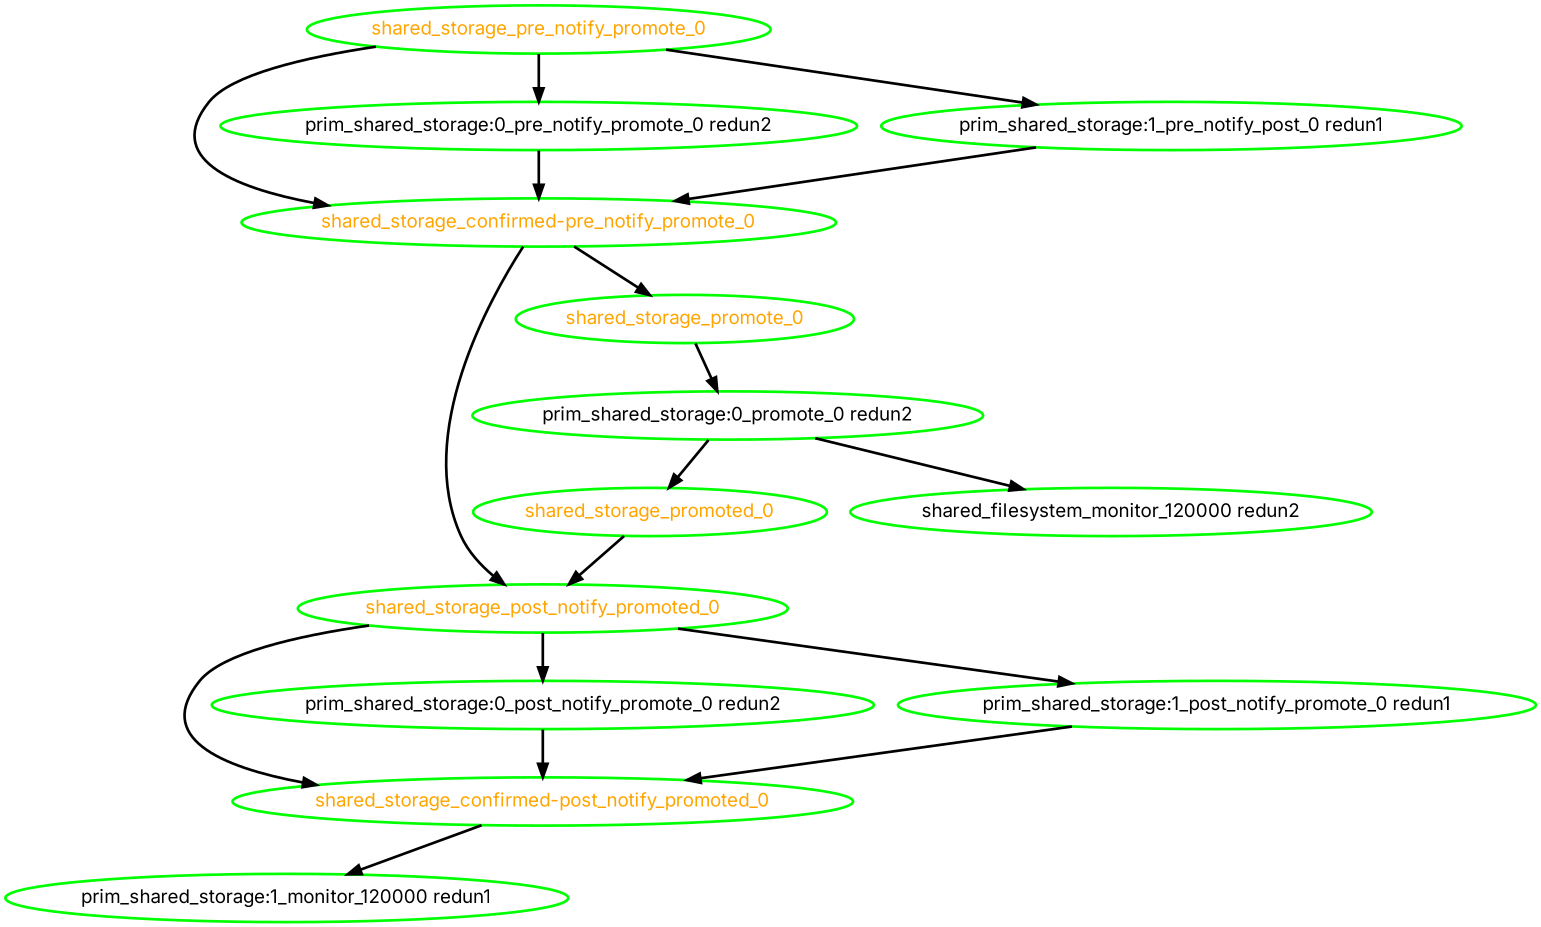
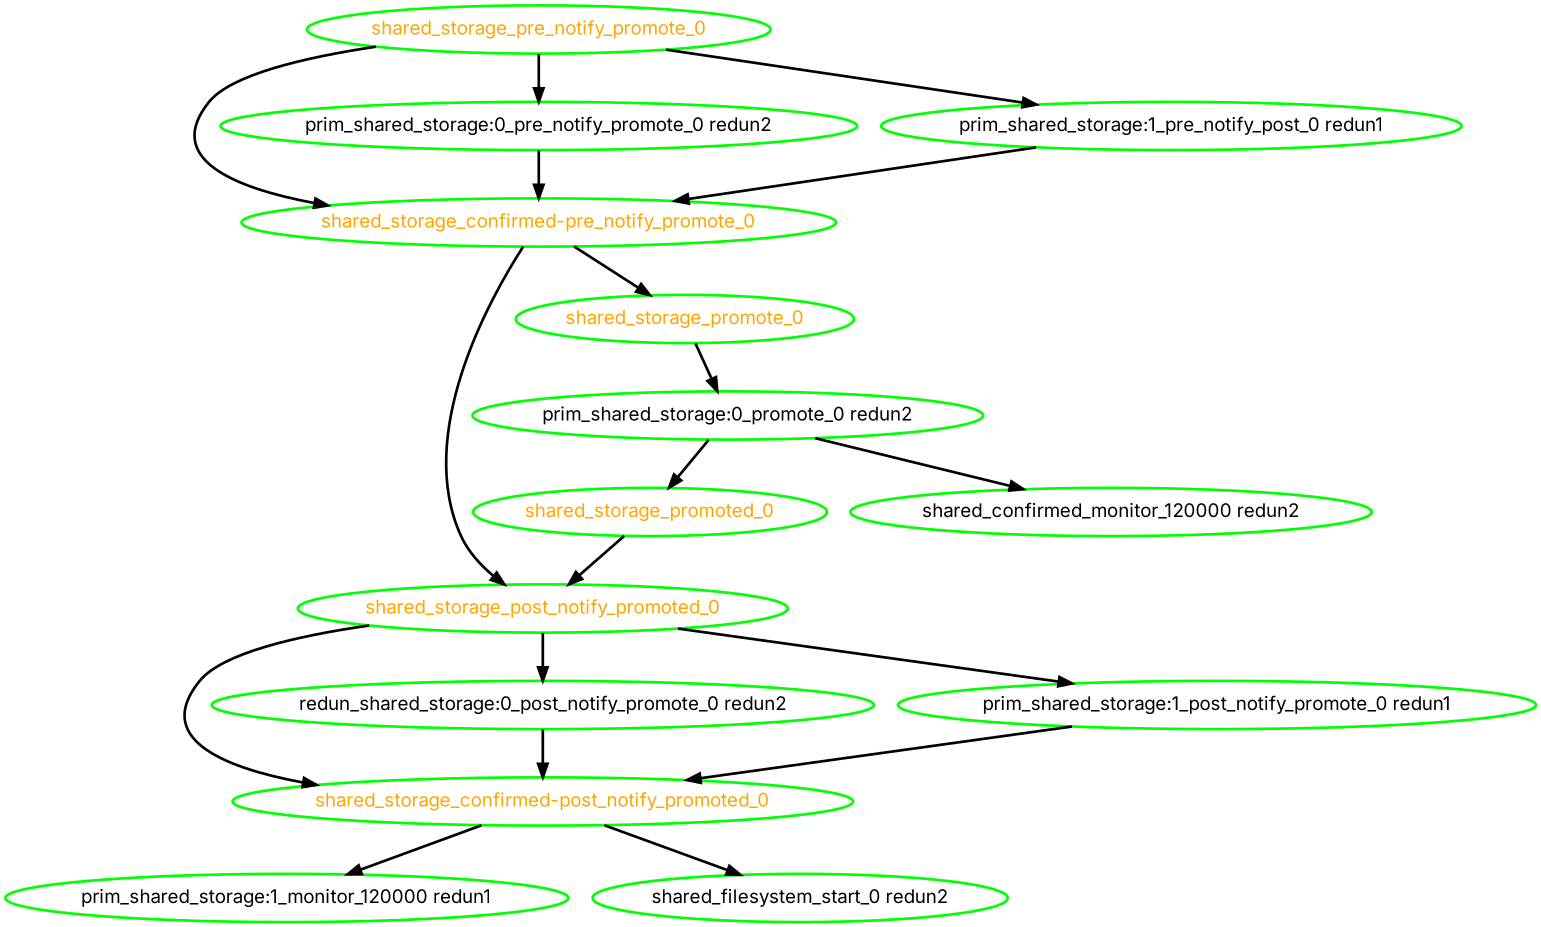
(1111, 512) -> (1111, 512)
(543, 705) -> (543, 705)
none -> (800, 898)
